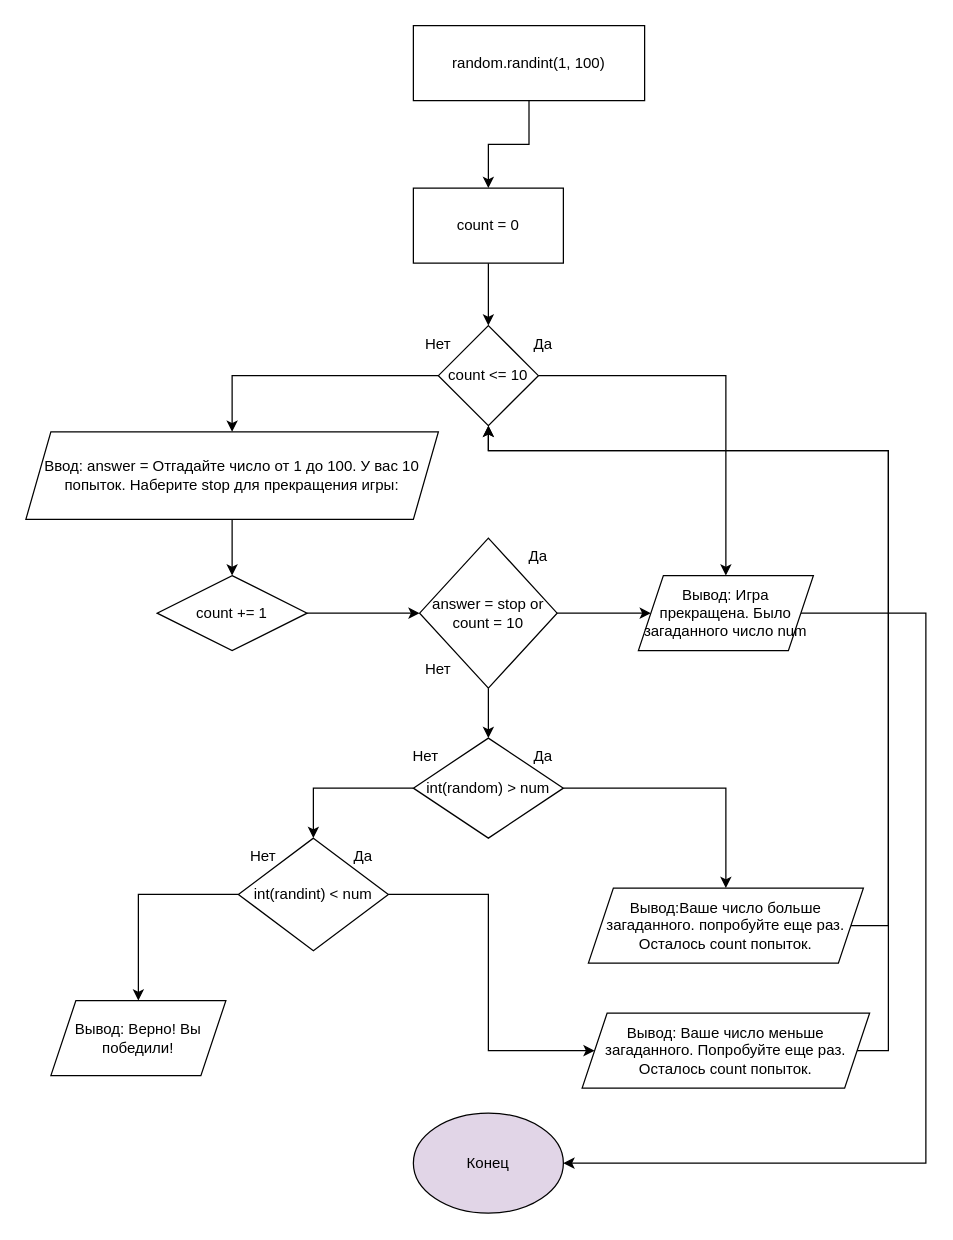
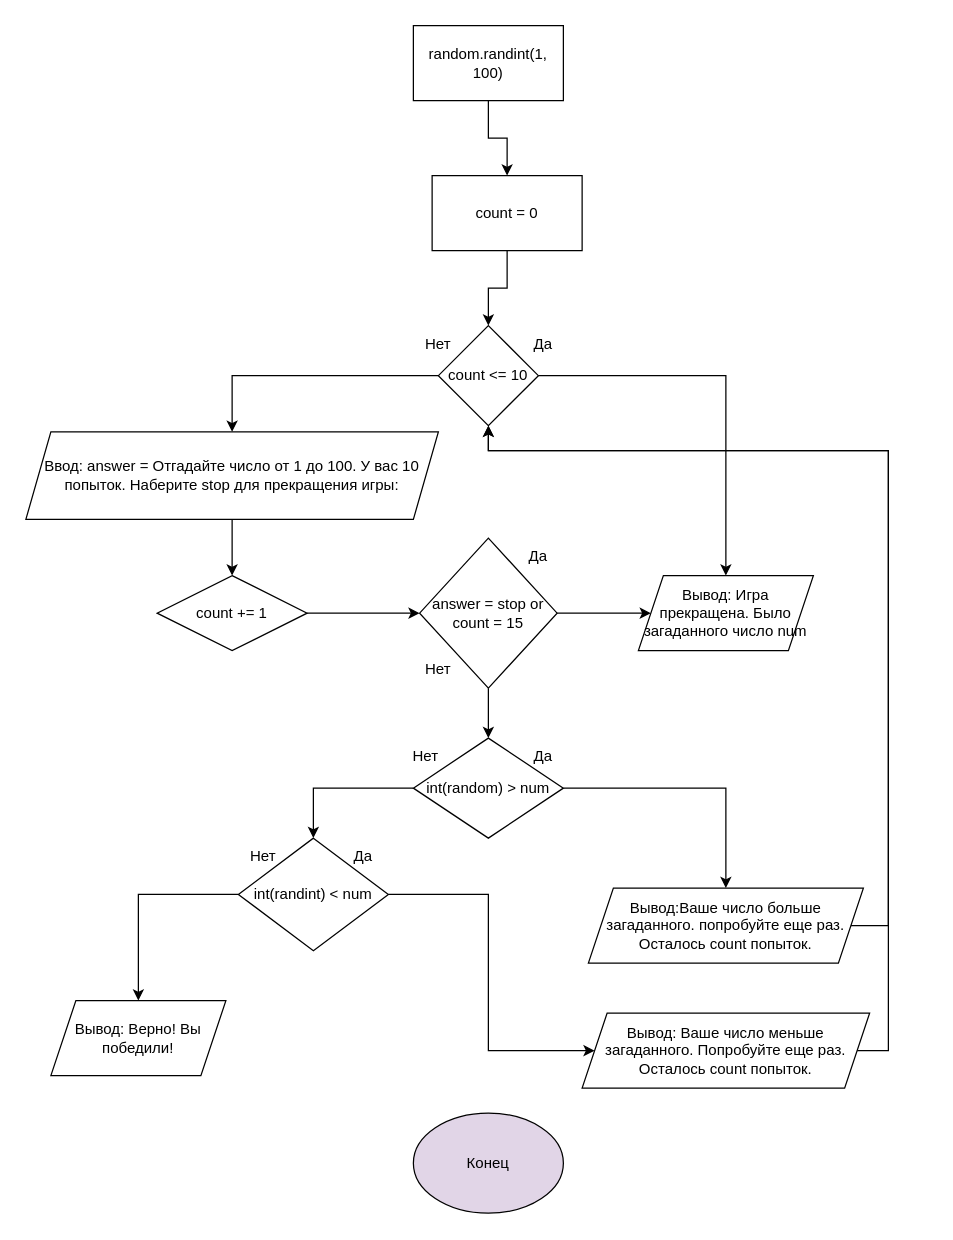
(529, 63) -> (488, 63)
(488, 226) -> (507, 213)
(488, 613) -> (488, 613)
(926, 1002) -> none
